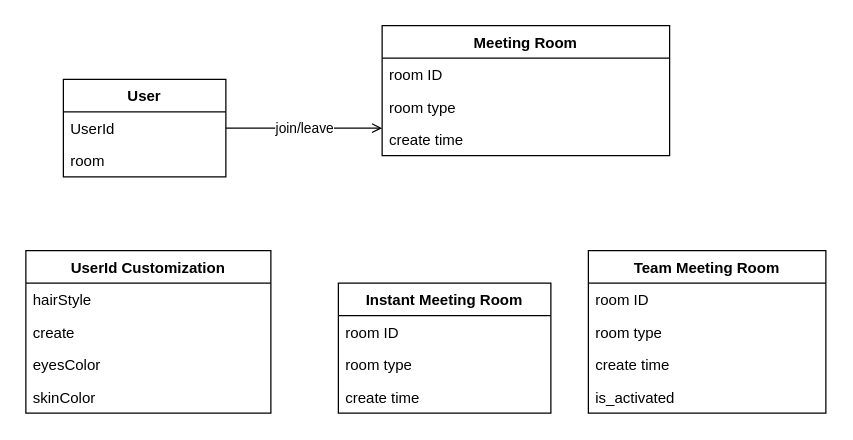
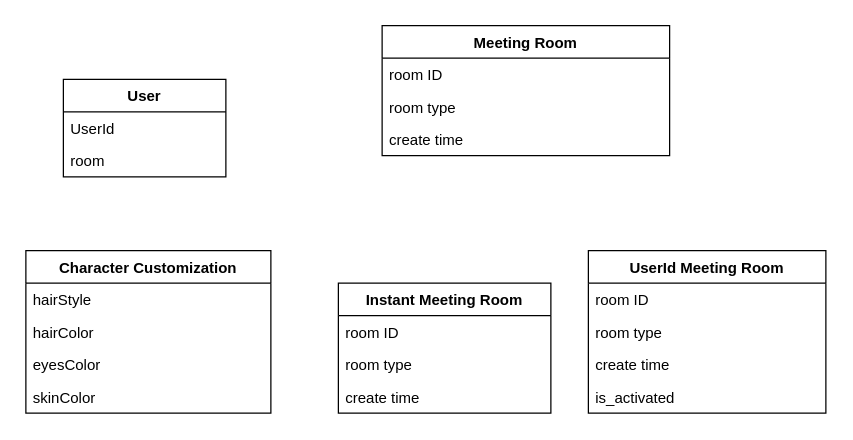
(303, 128) -> none
(148, 268) -> (148, 268)
(706, 268) -> (706, 268)
(58, 333) -> (66, 333)
